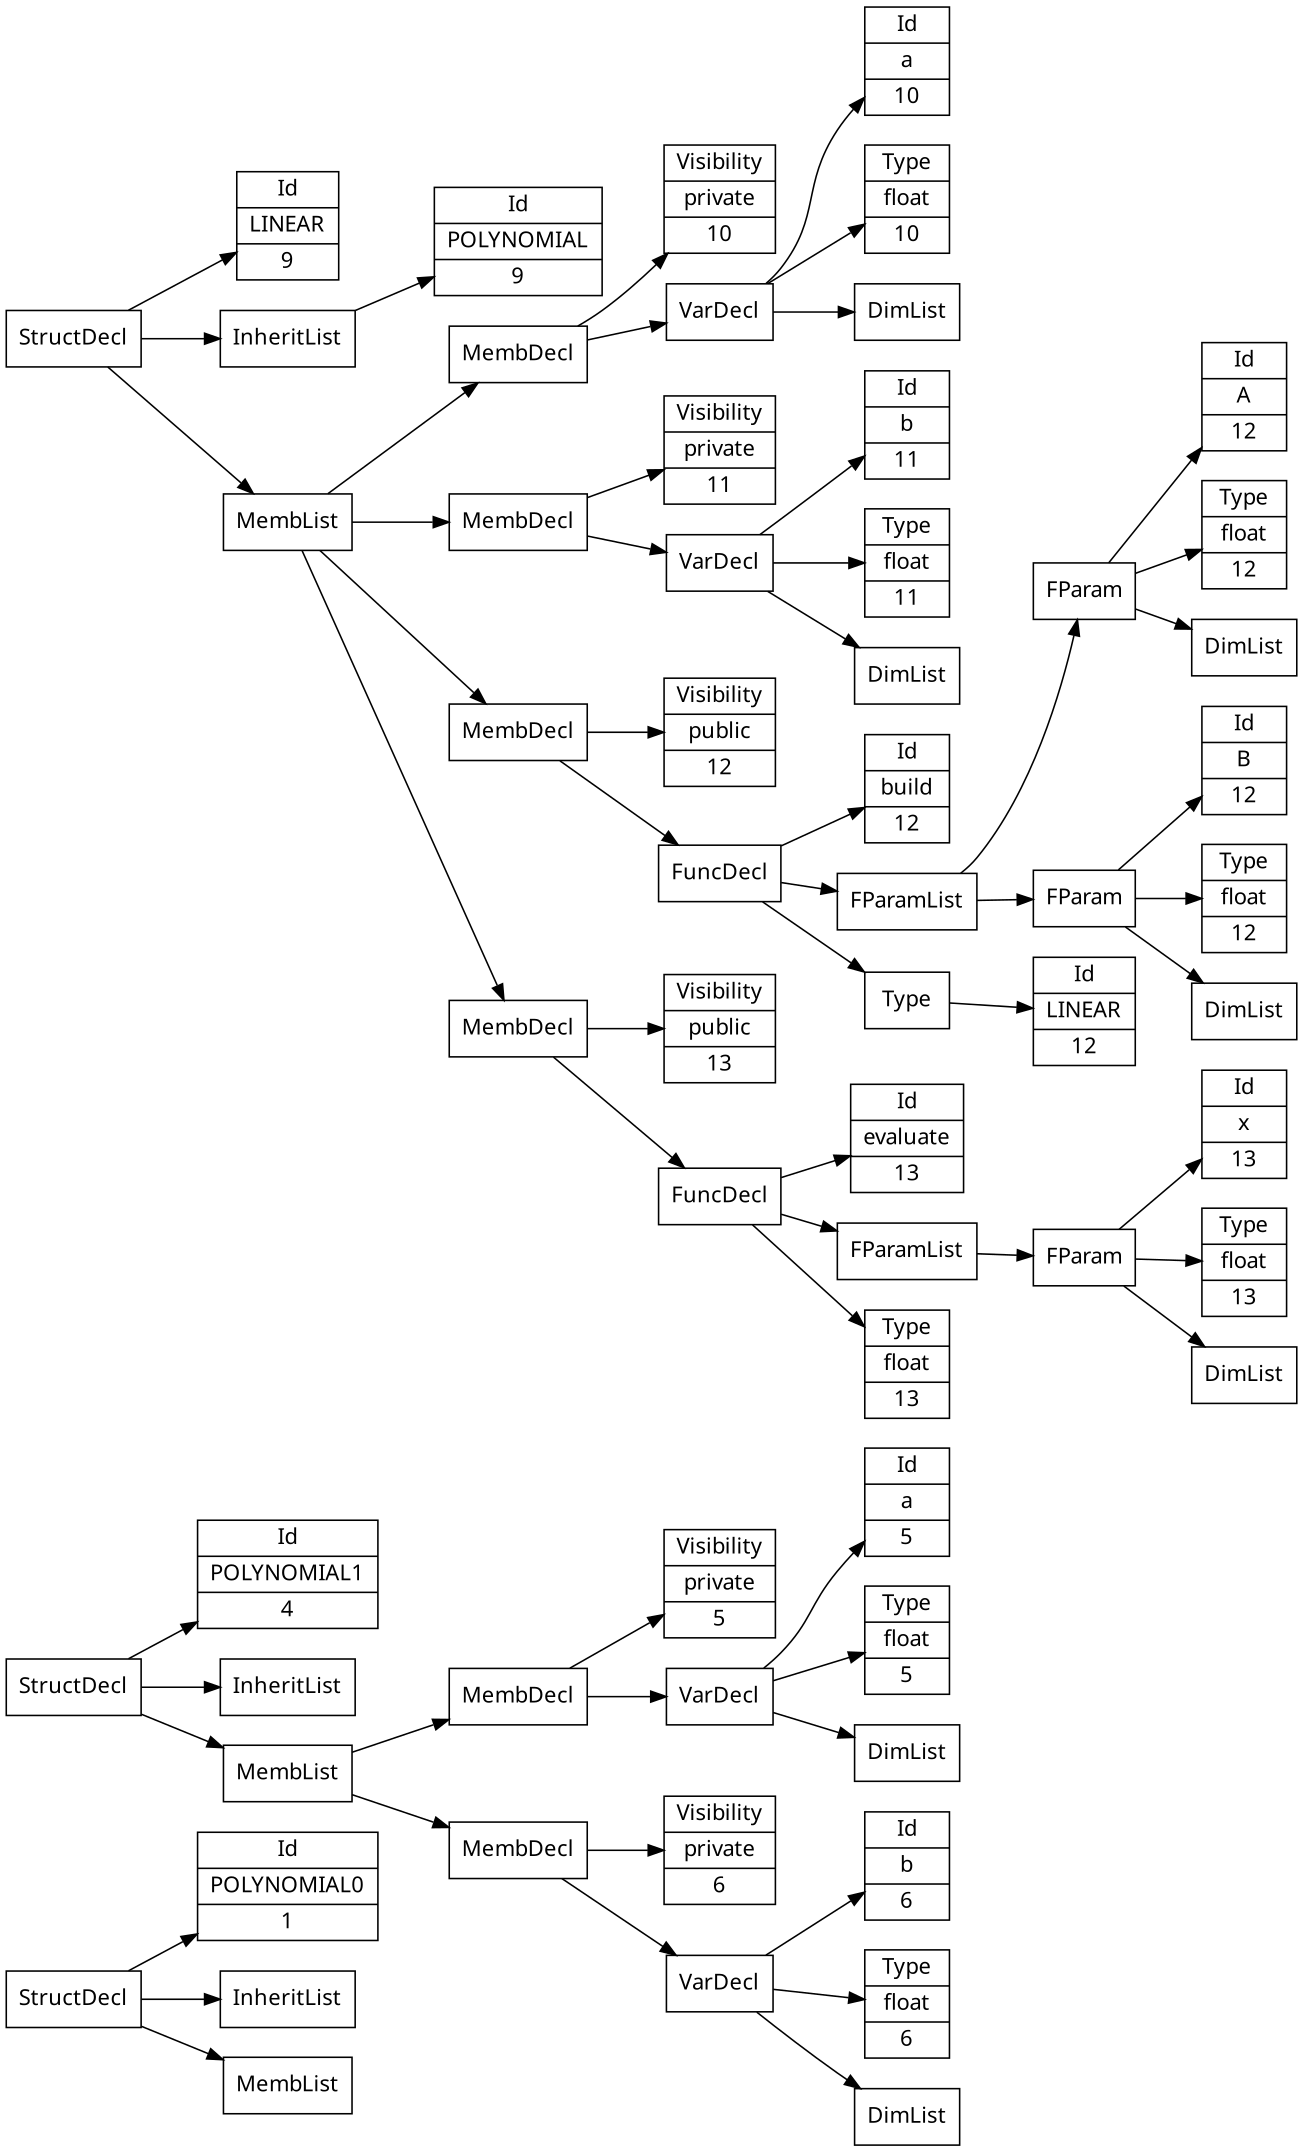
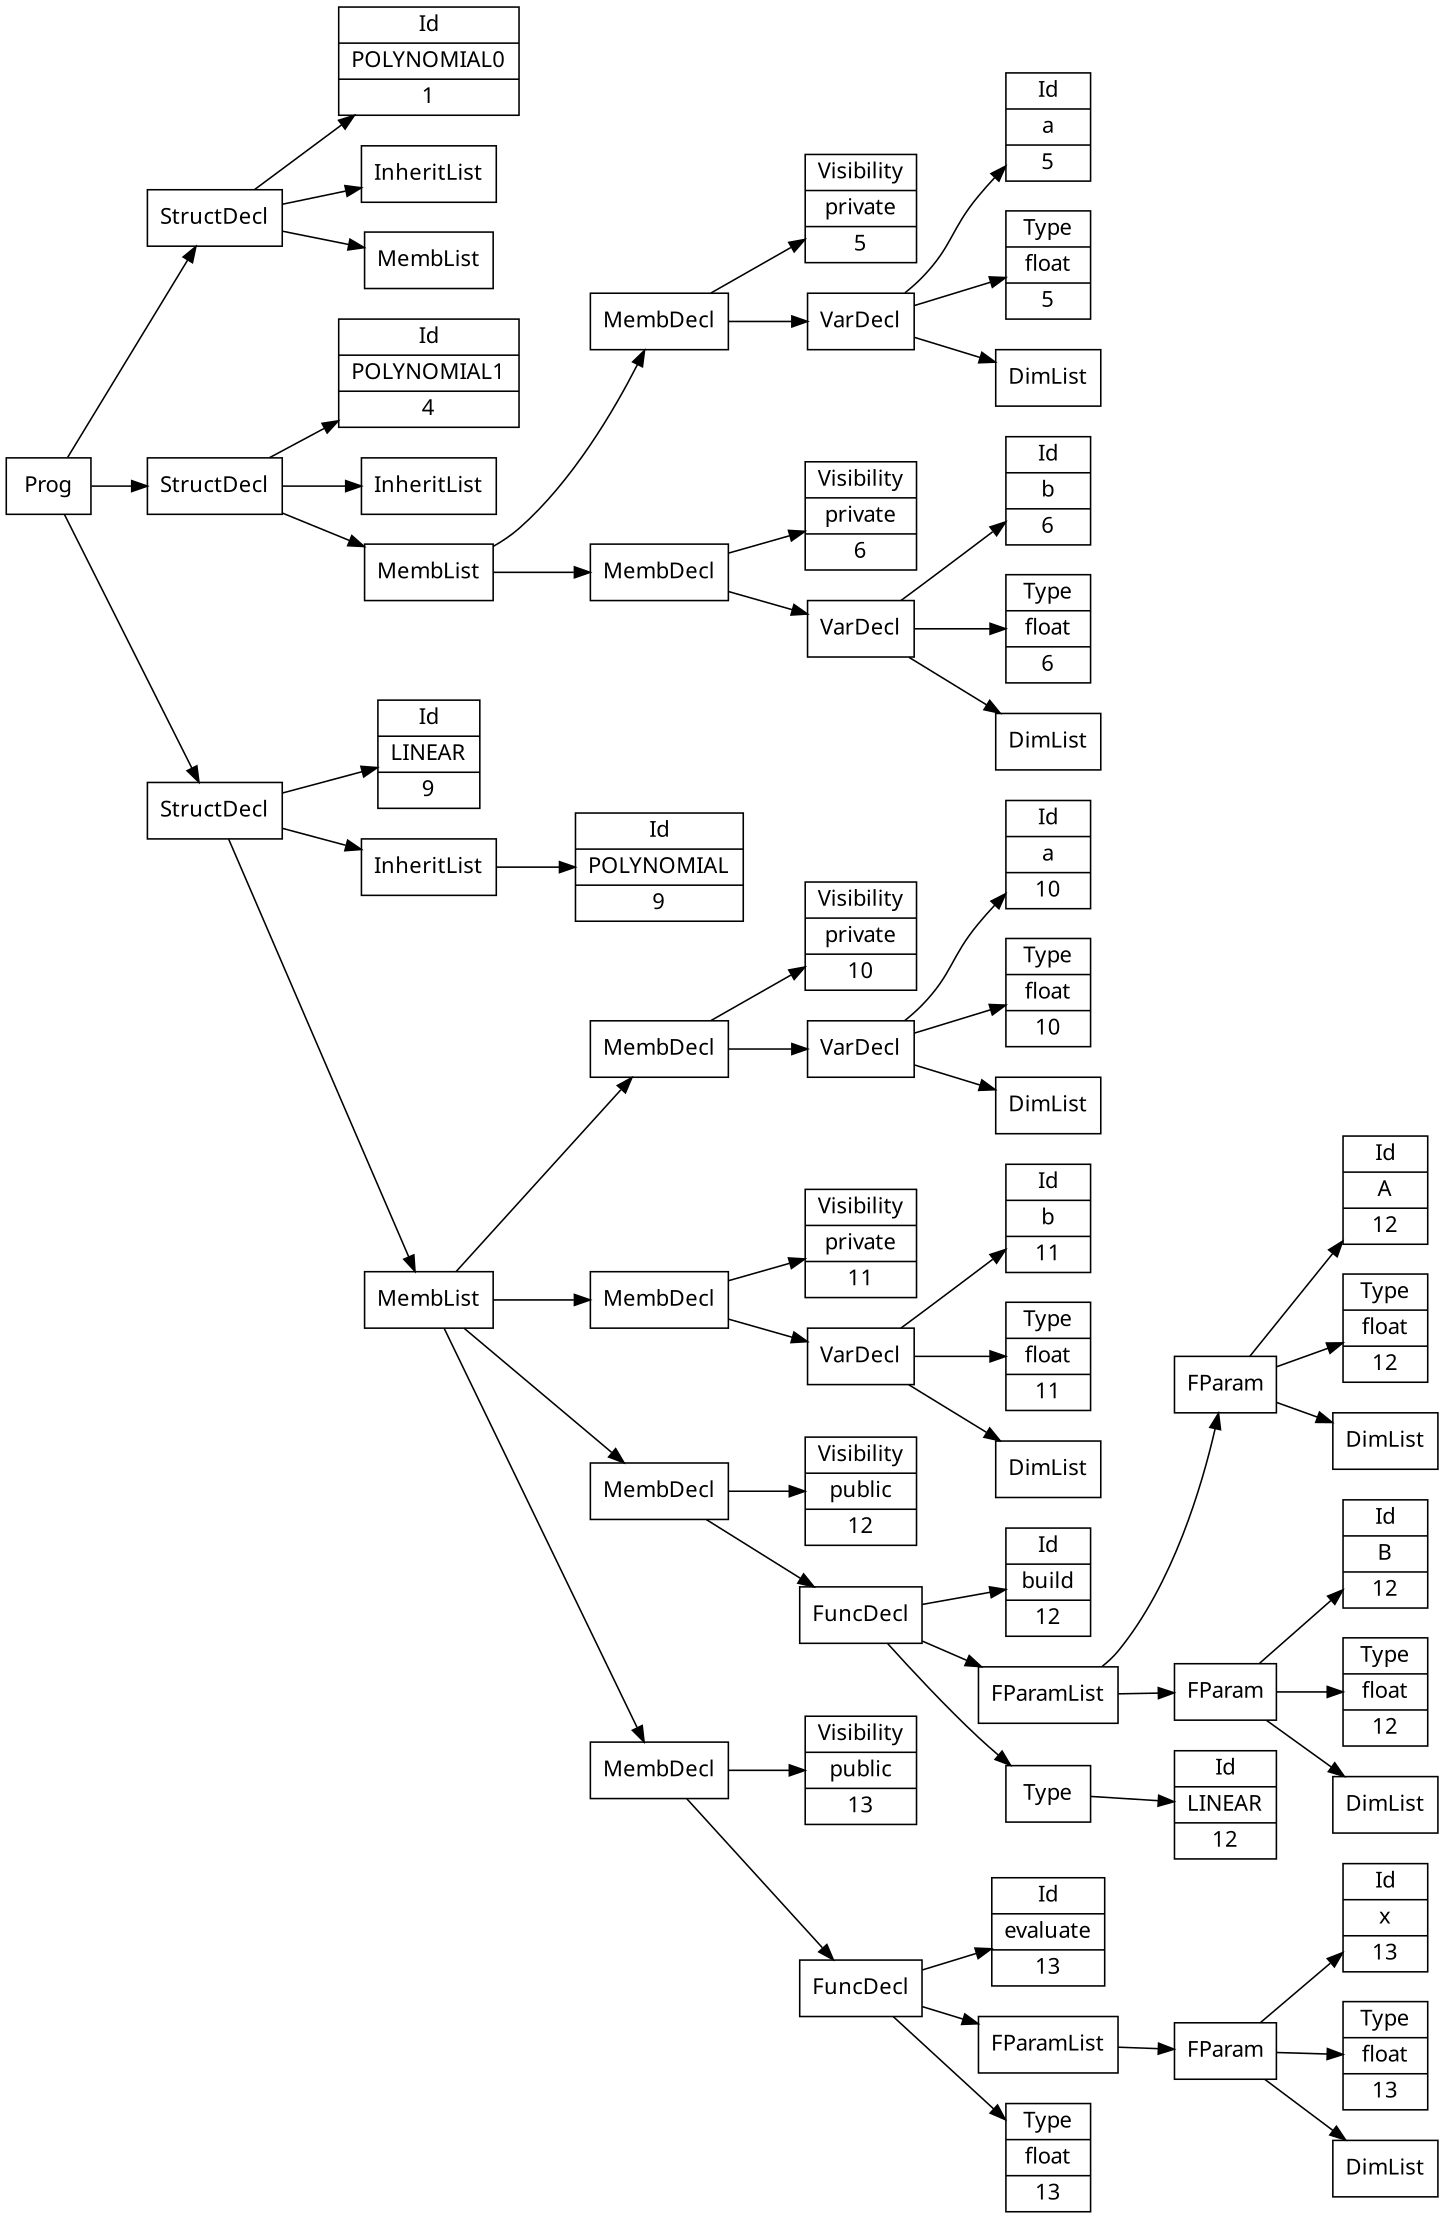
none -> (49, 486)
